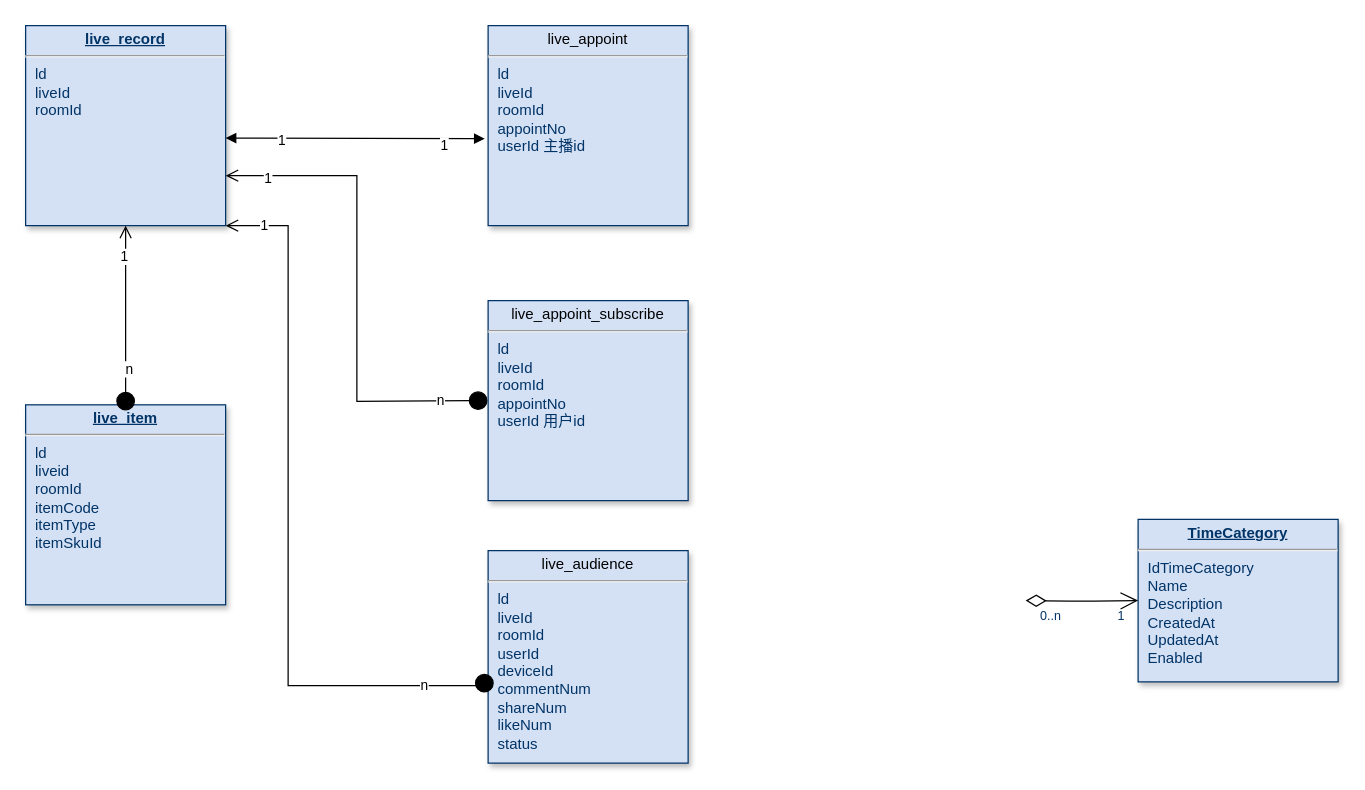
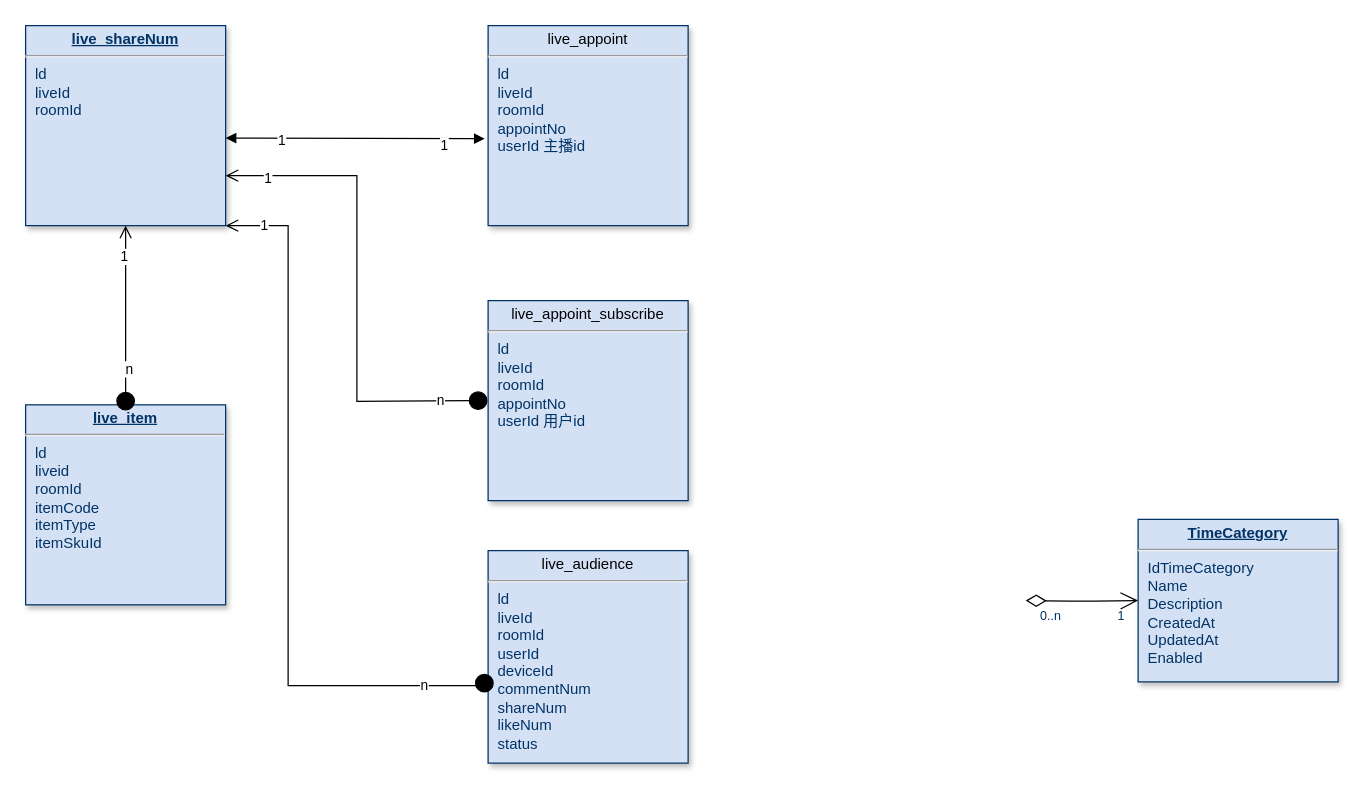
(68, 62) -> (76, 62)
